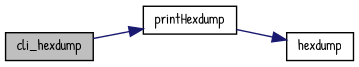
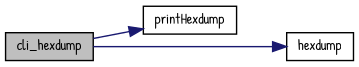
(255, 33) -> (183, 47)
